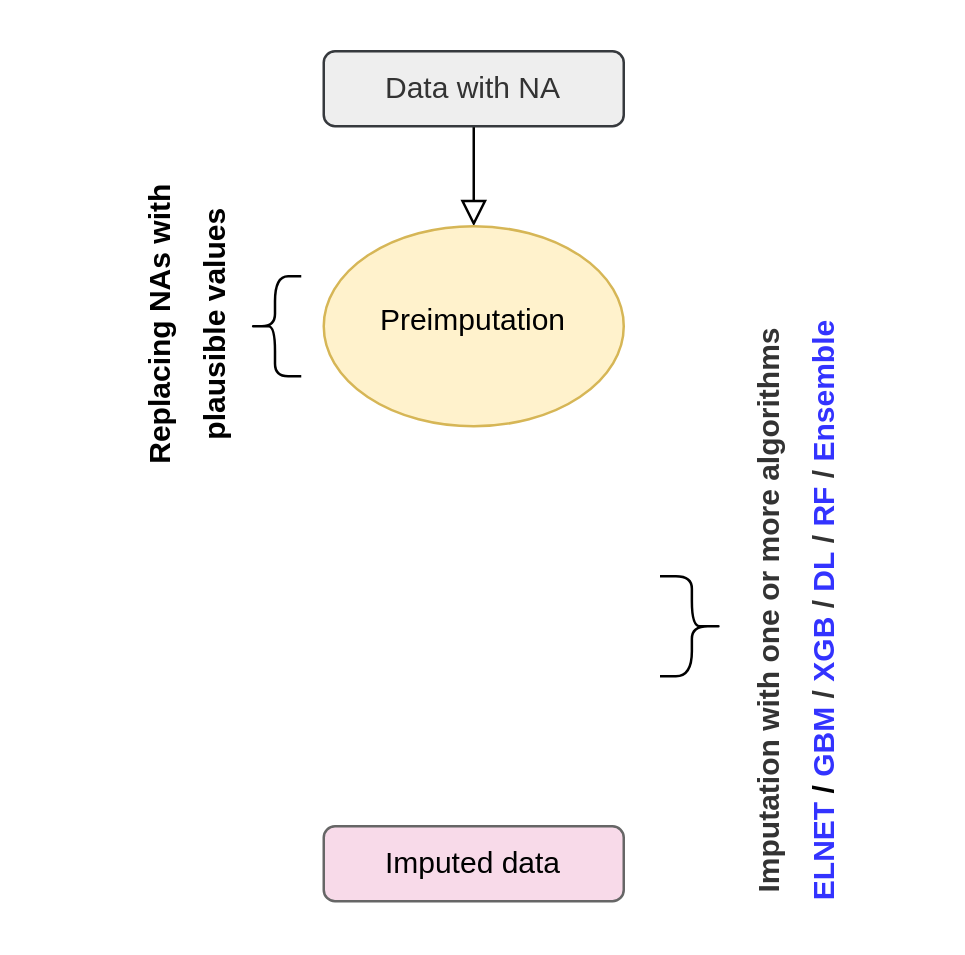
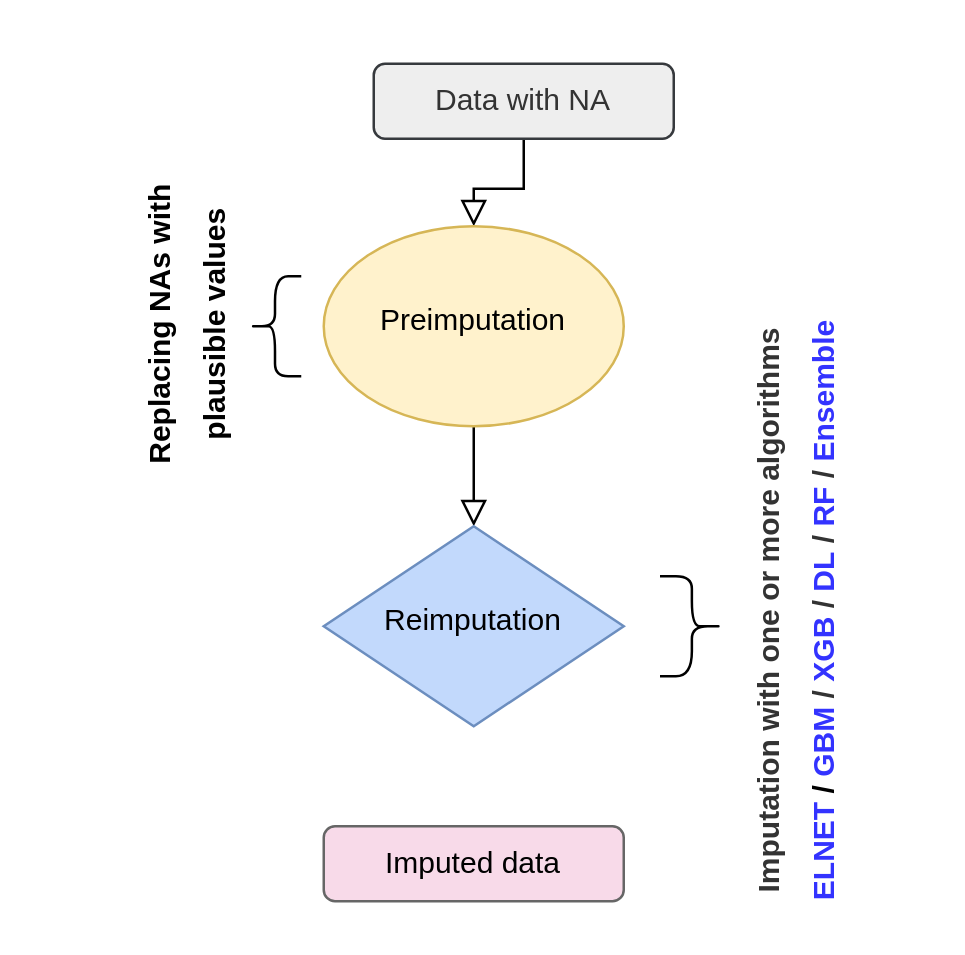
(474, 89) -> (524, 101)
none -> (474, 464)
none -> (474, 626)
